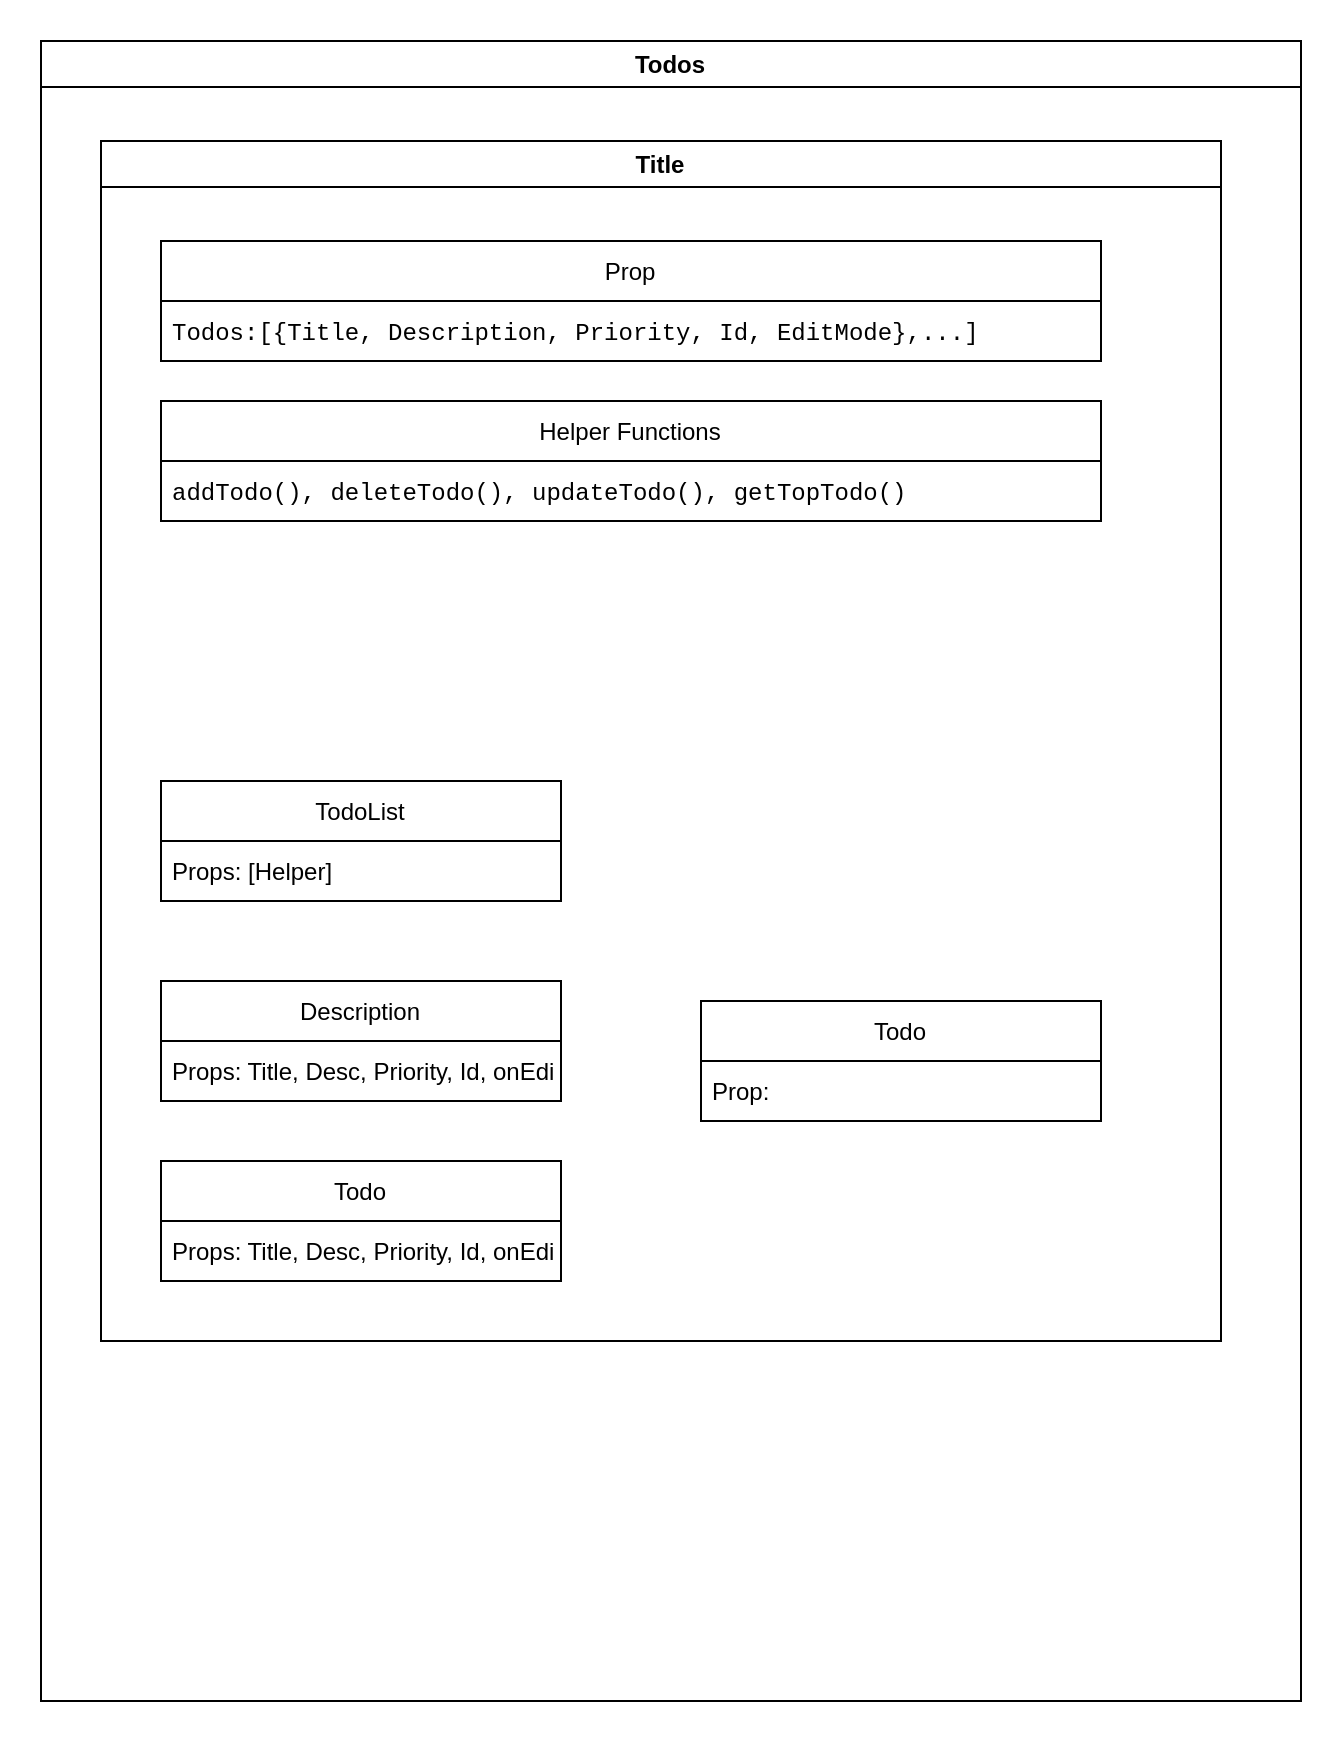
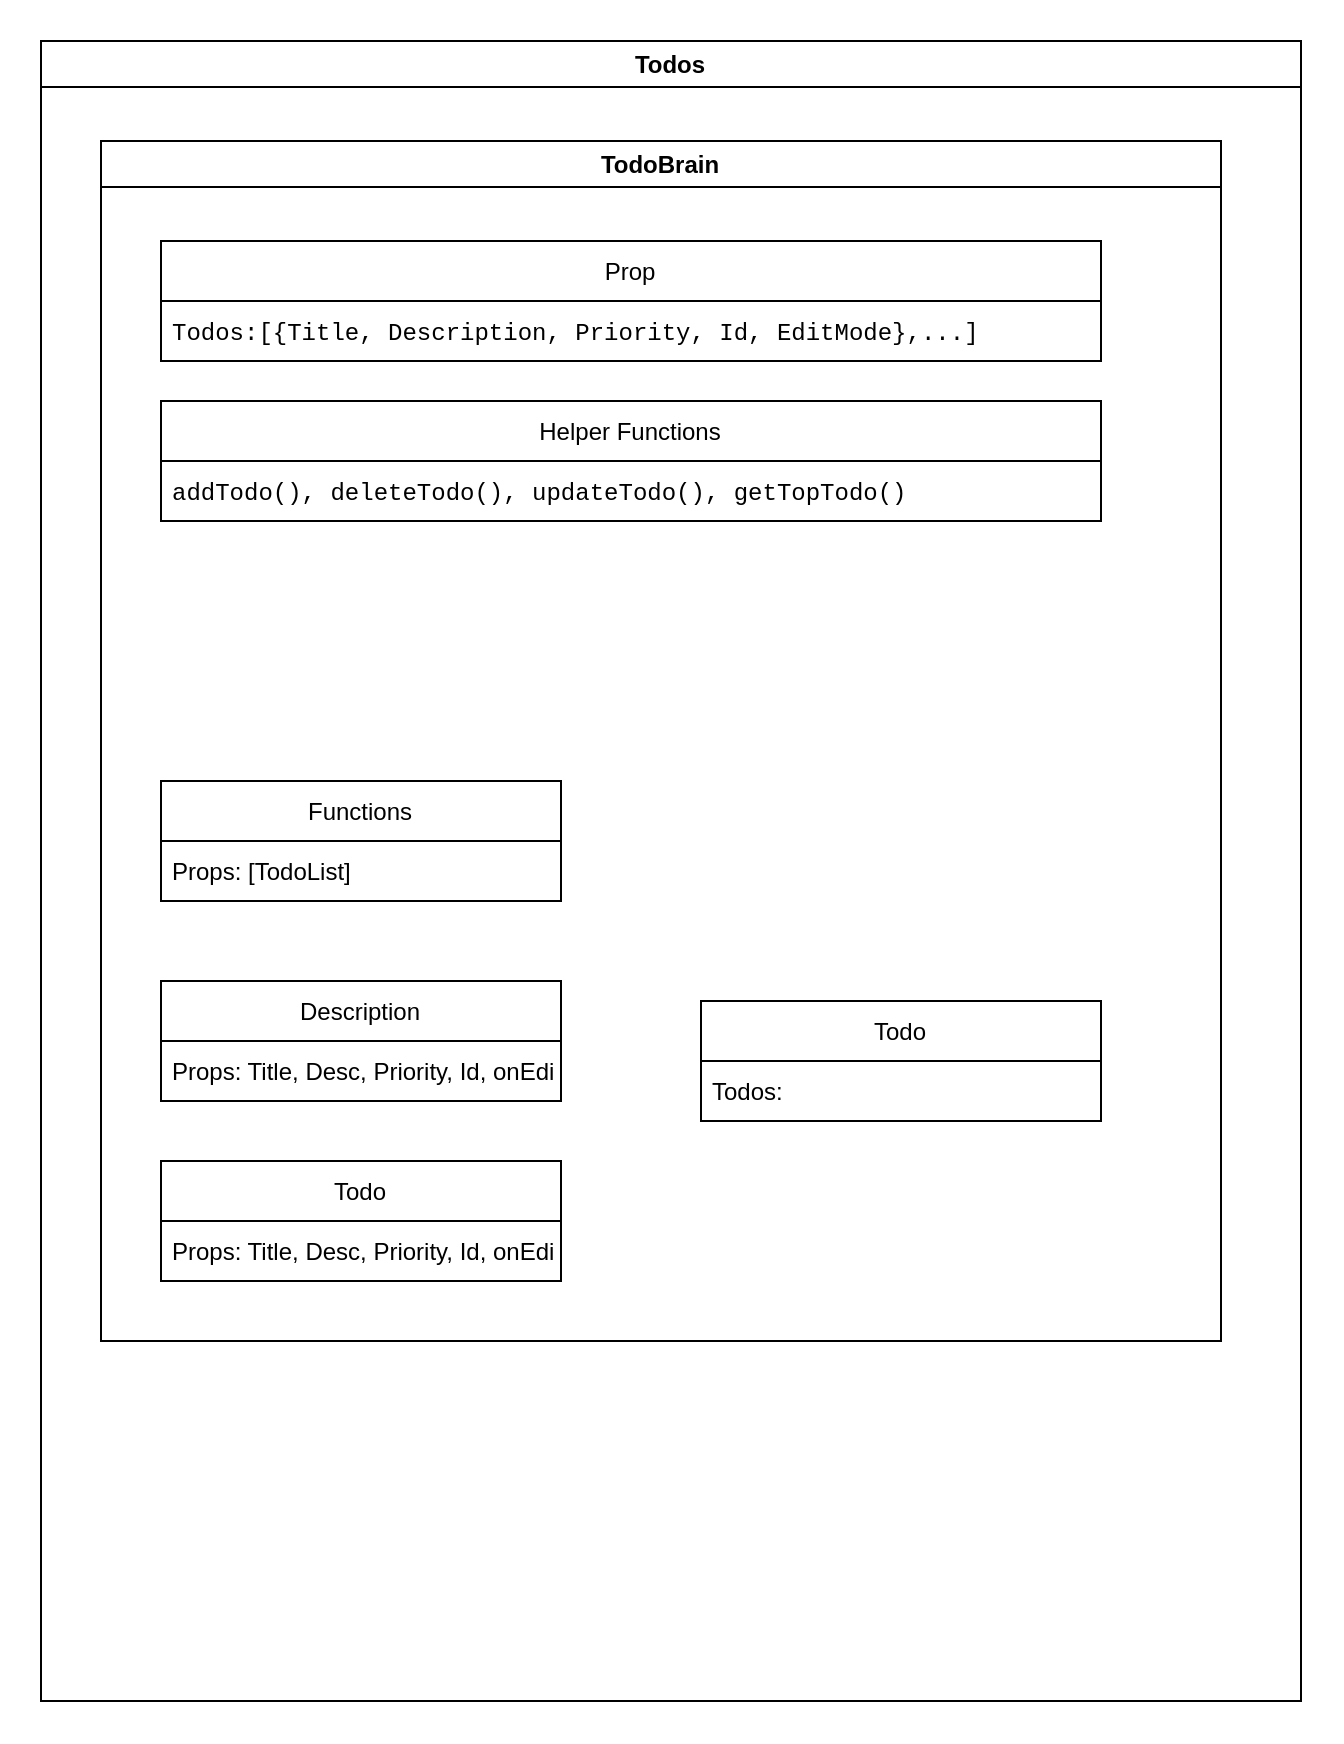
(660, 165) -> (660, 165)
(360, 812) -> (360, 812)
(263, 872) -> (277, 872)
(742, 1092) -> (749, 1092)
